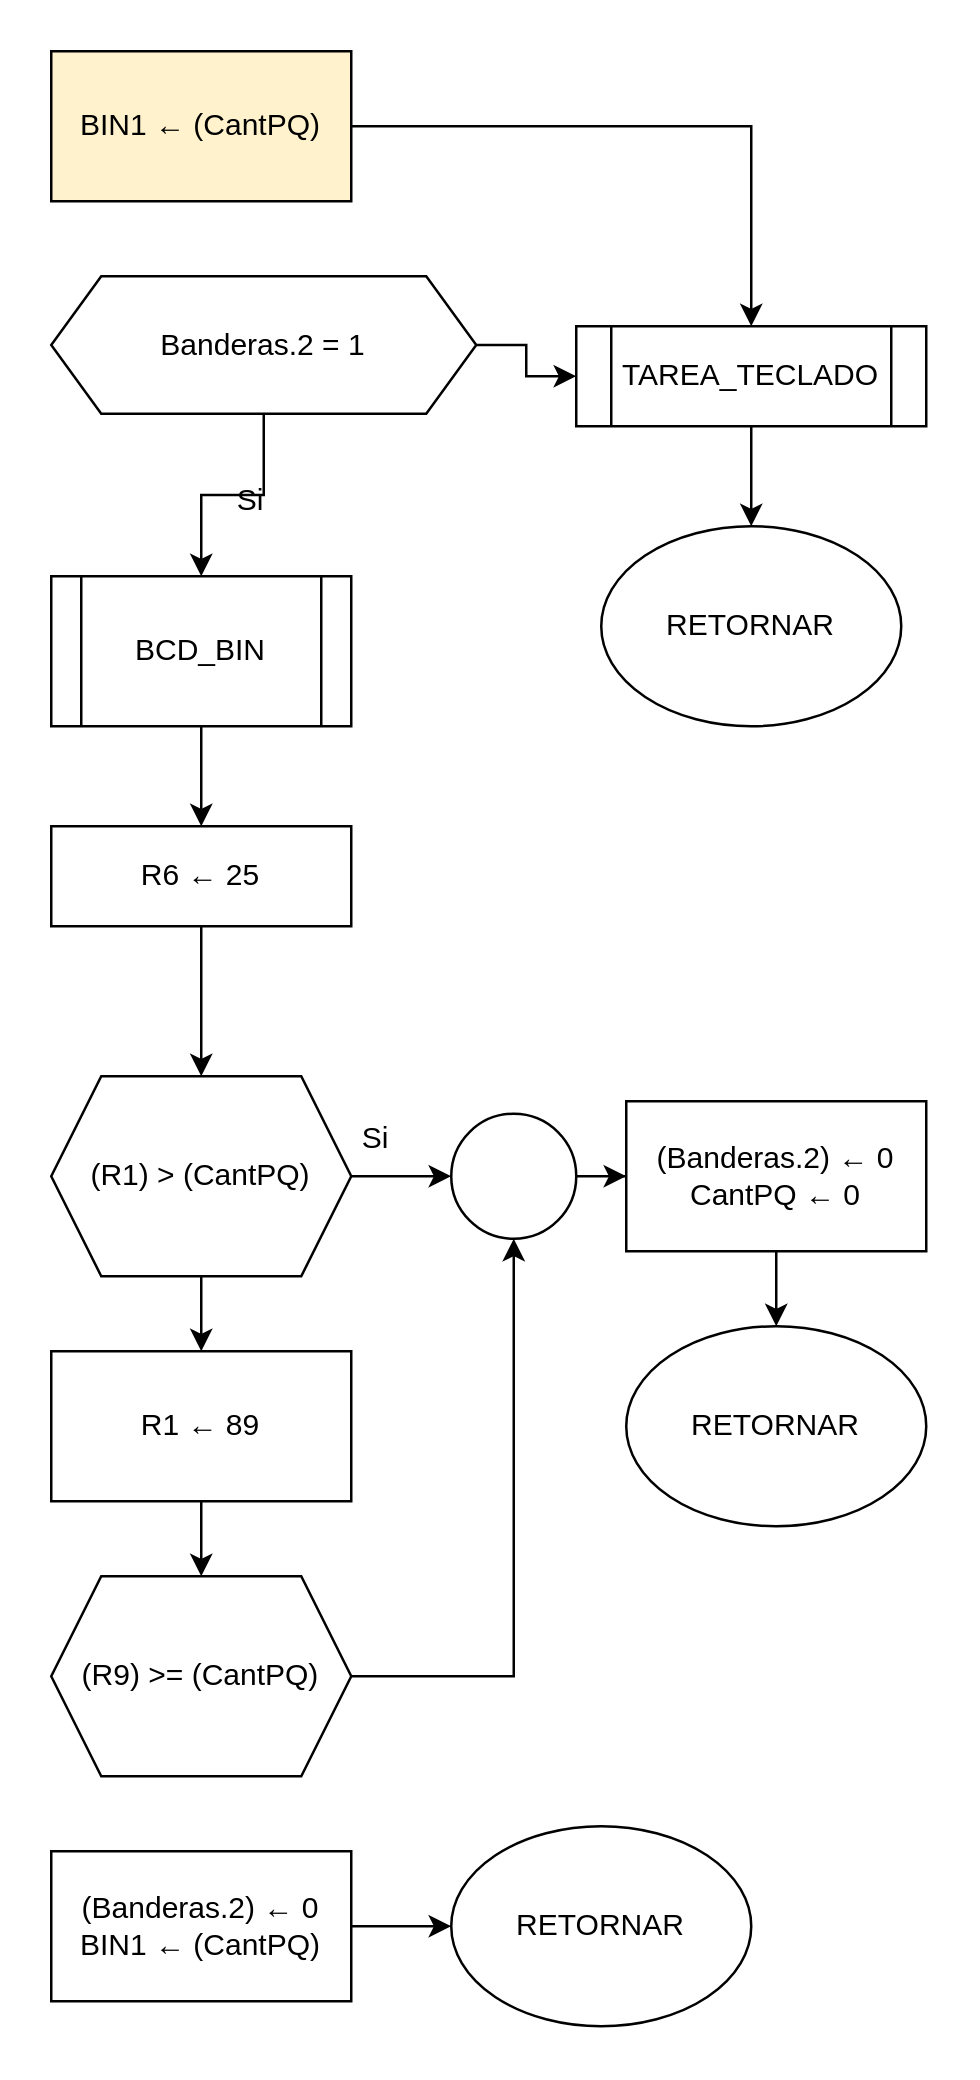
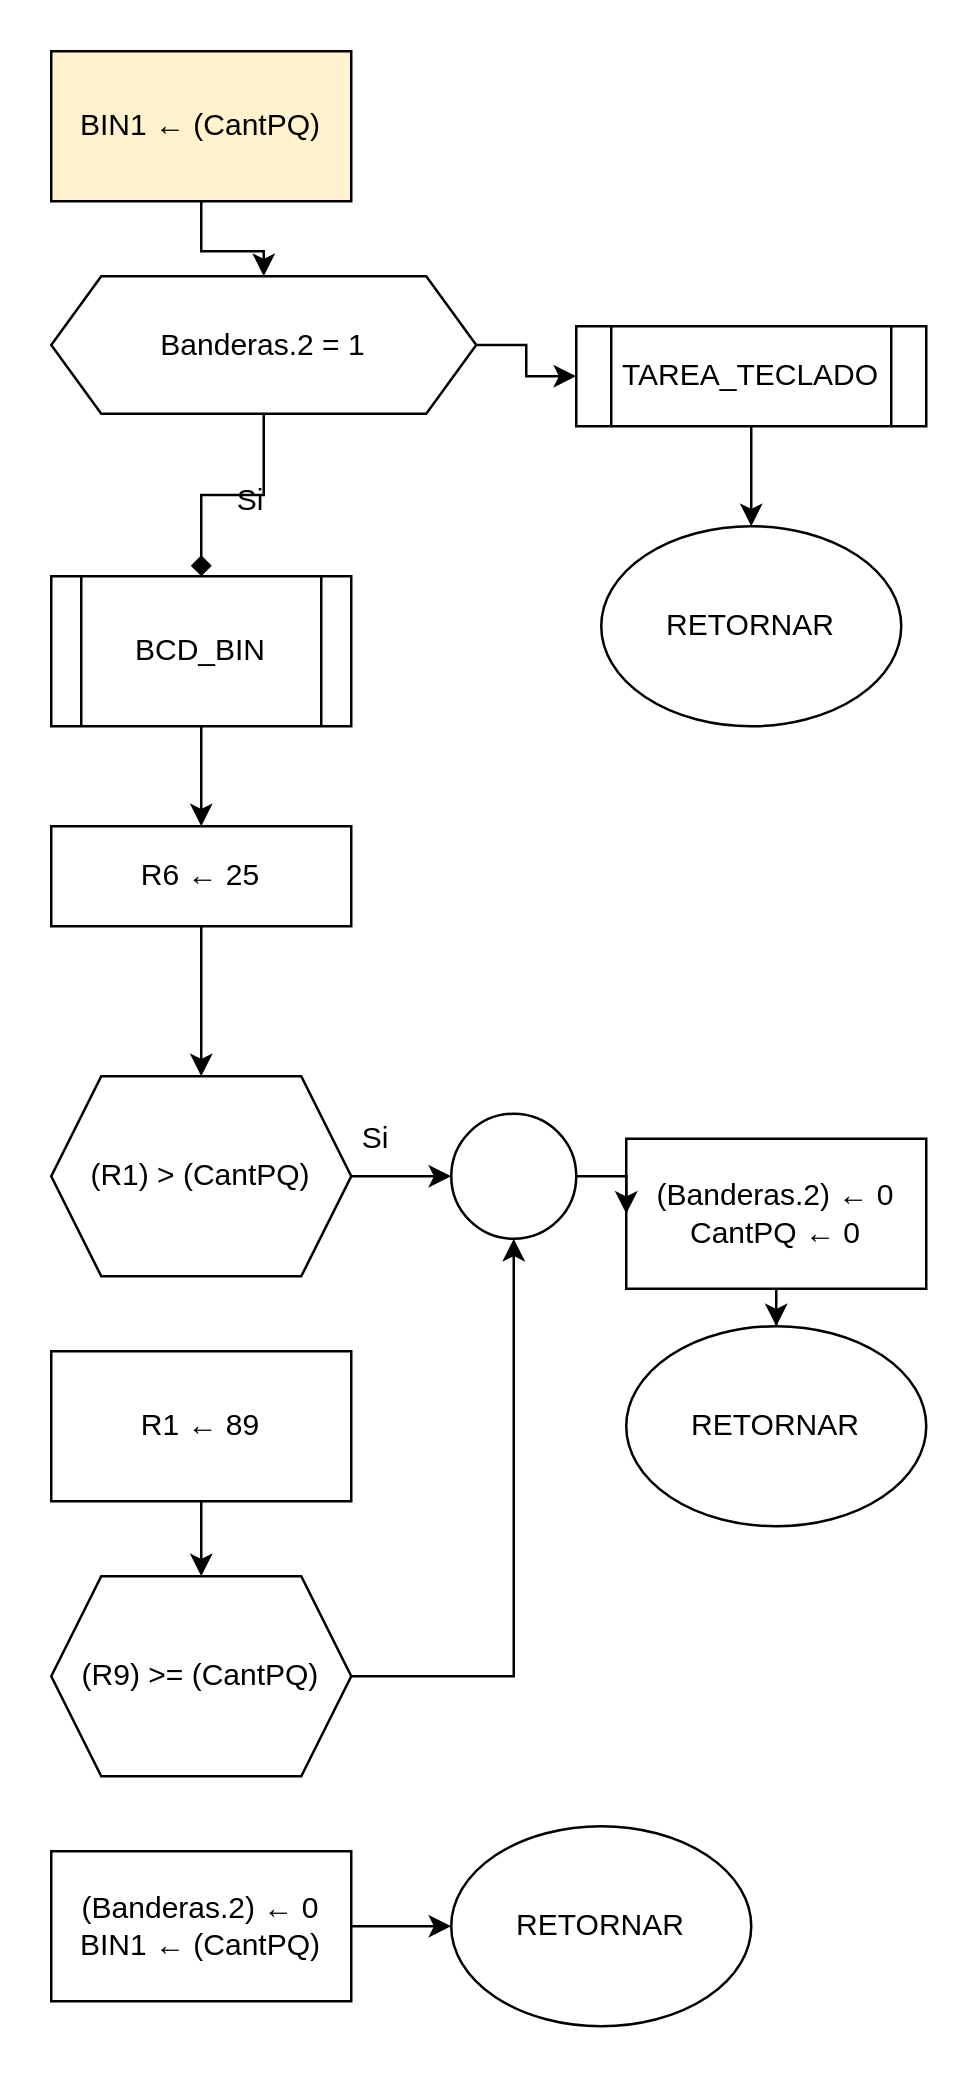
(643, 126) -> (211, 251)
(201, 557) -> (201, 556)
(776, 1176) -> (776, 1214)
(201, 1322) -> none
